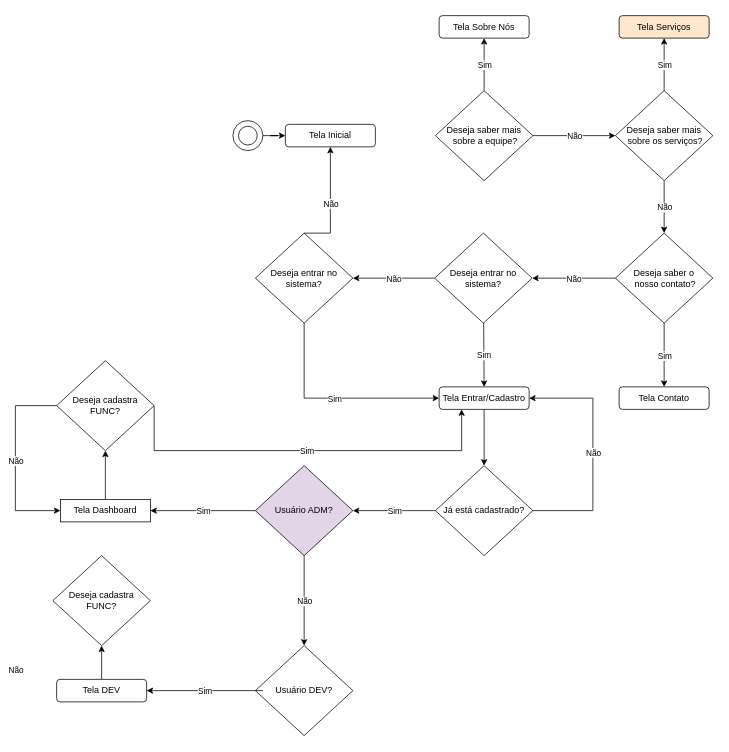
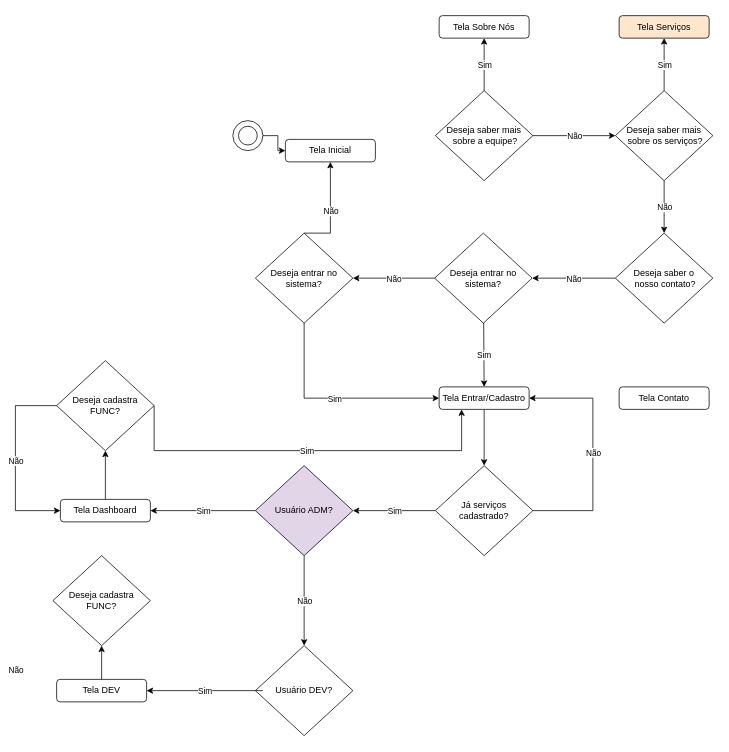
(330, 135) -> (330, 150)
(664, 356) -> none
(105, 510) -> (105, 510)
(484, 510) -> (484, 510)
